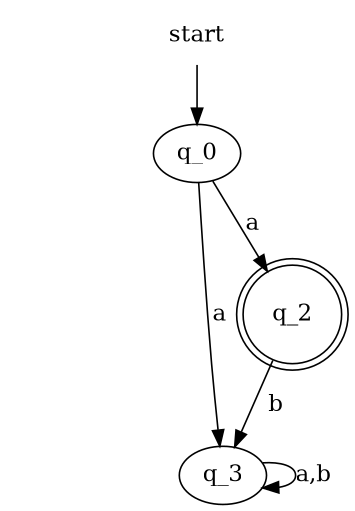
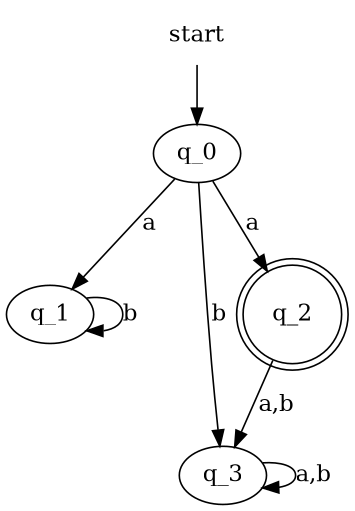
none -> (50, 314)
(220, 314) -> (220, 314)
(276, 405) -> (276, 405)
